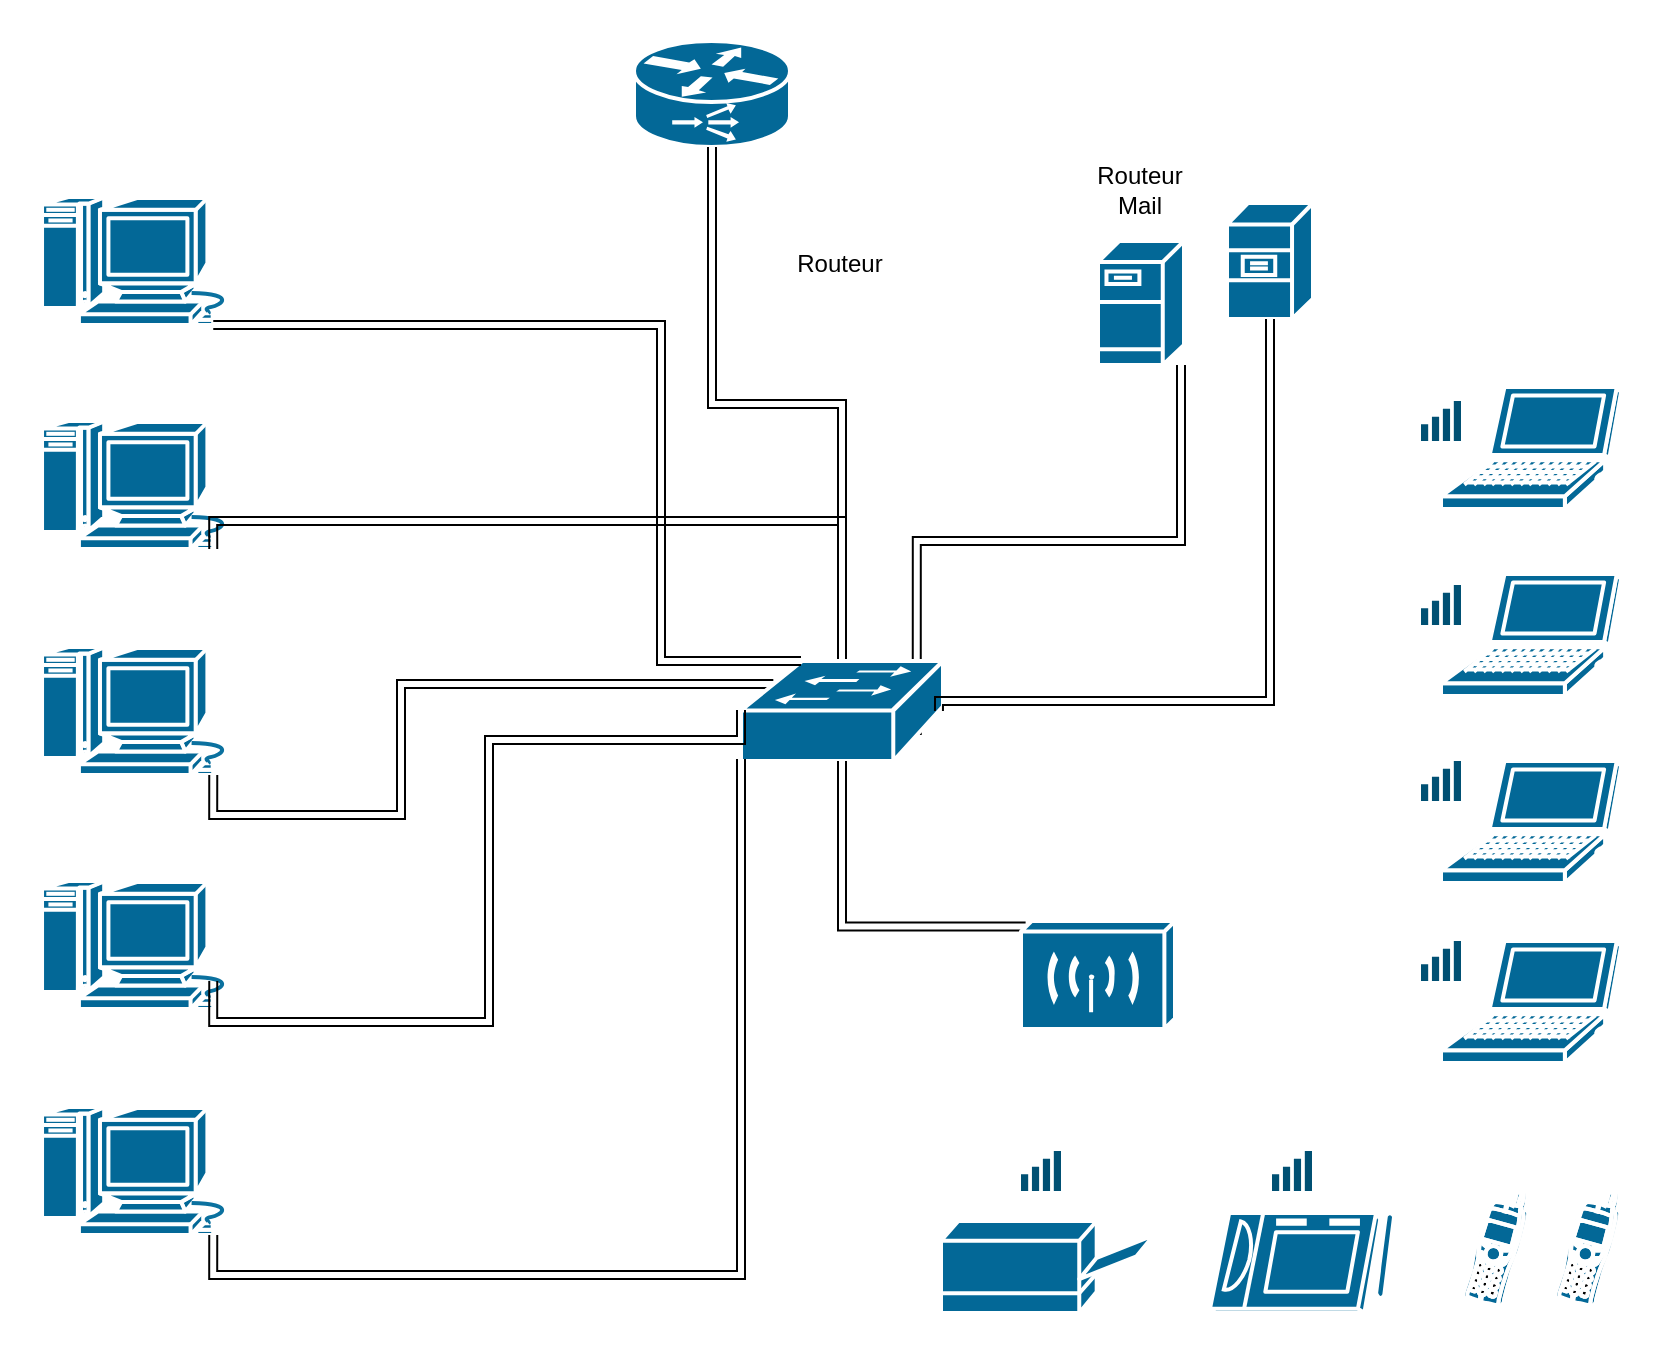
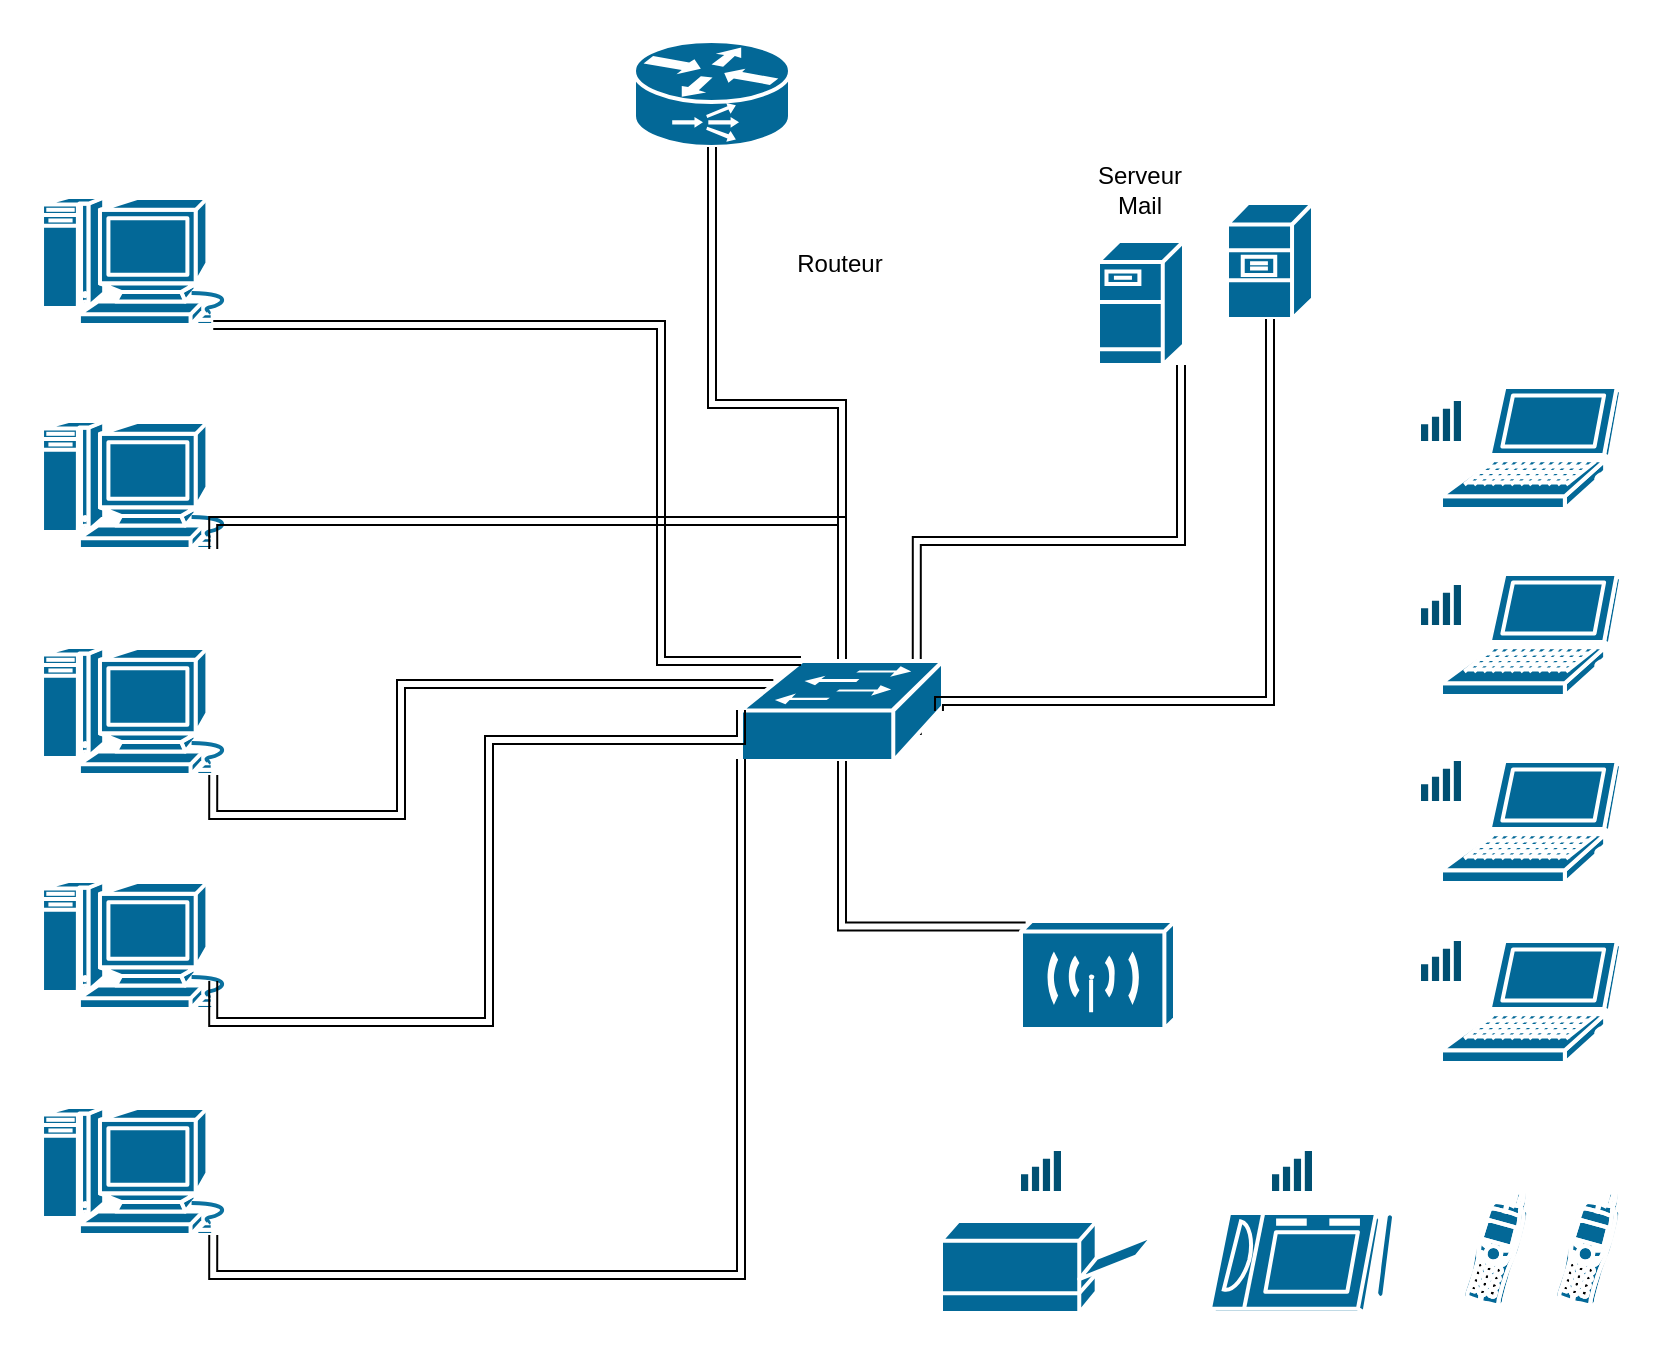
(1141, 191) -> (1141, 191)
